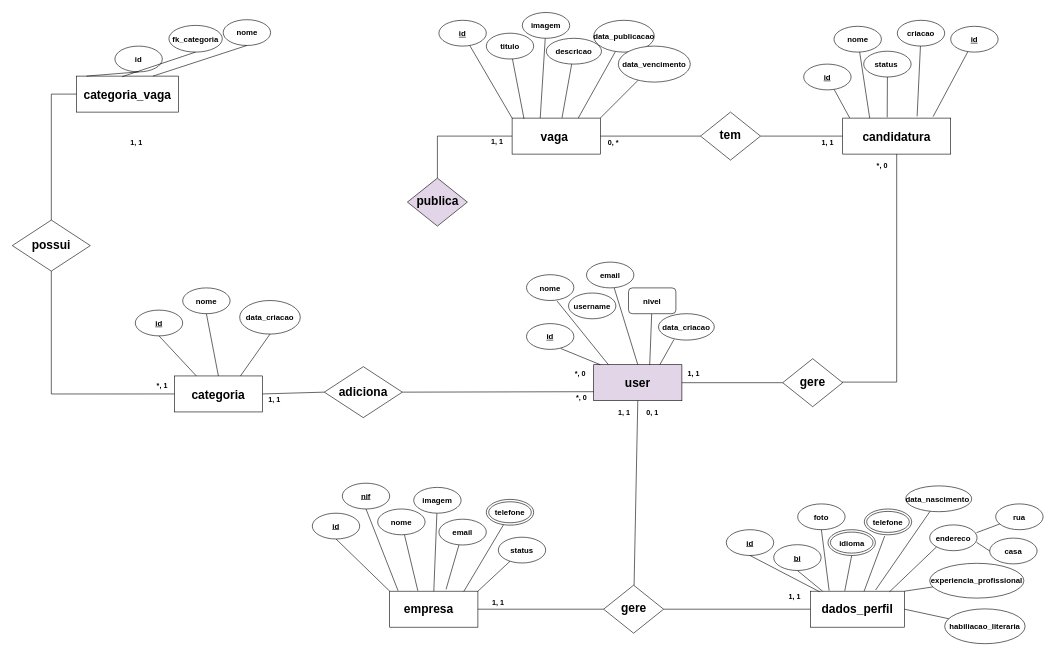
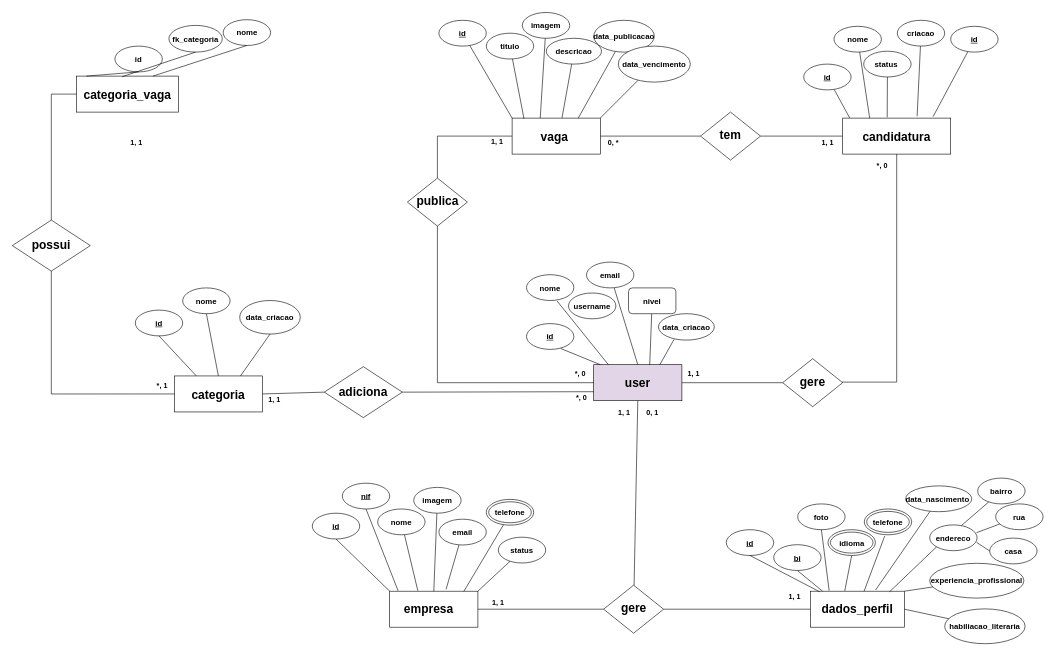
(437, 202) -> (437, 202)
none -> (437, 383)
none -> (1001, 491)
none -> (975, 514)
